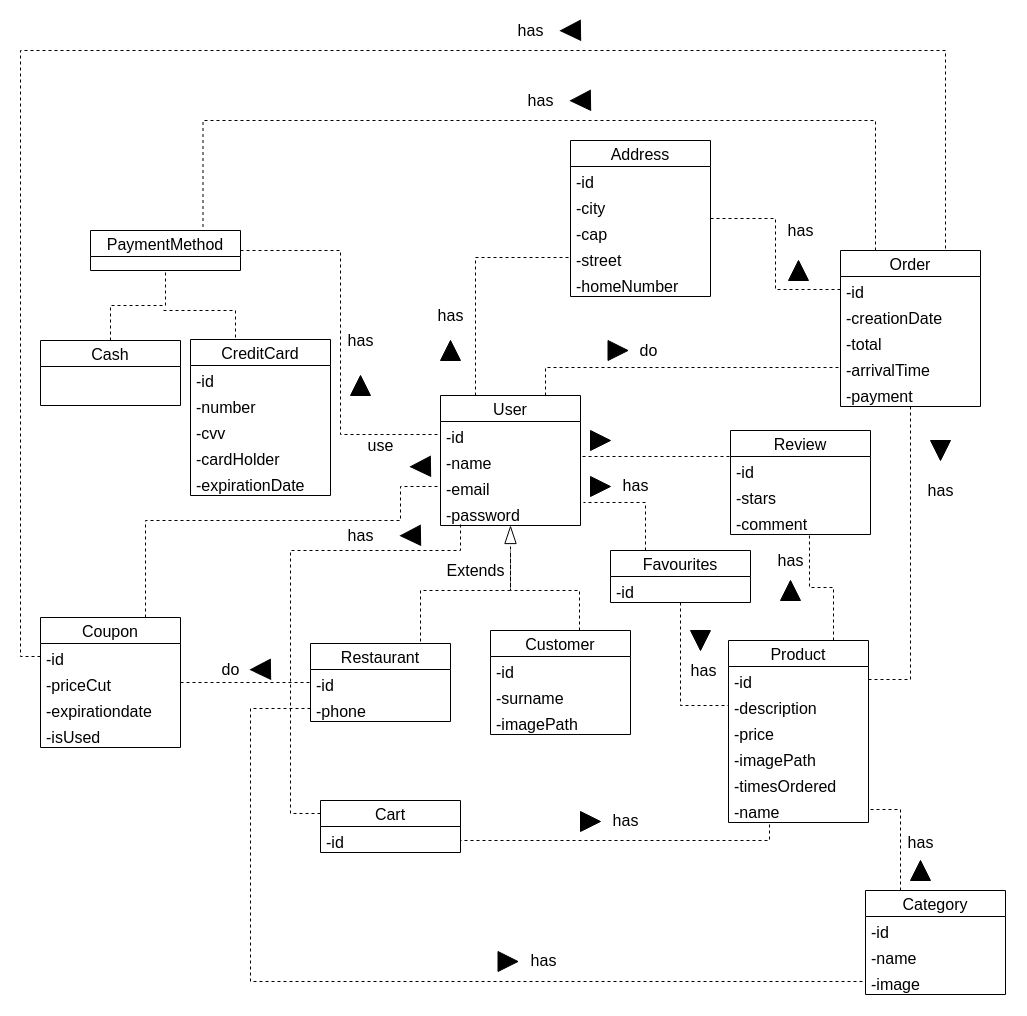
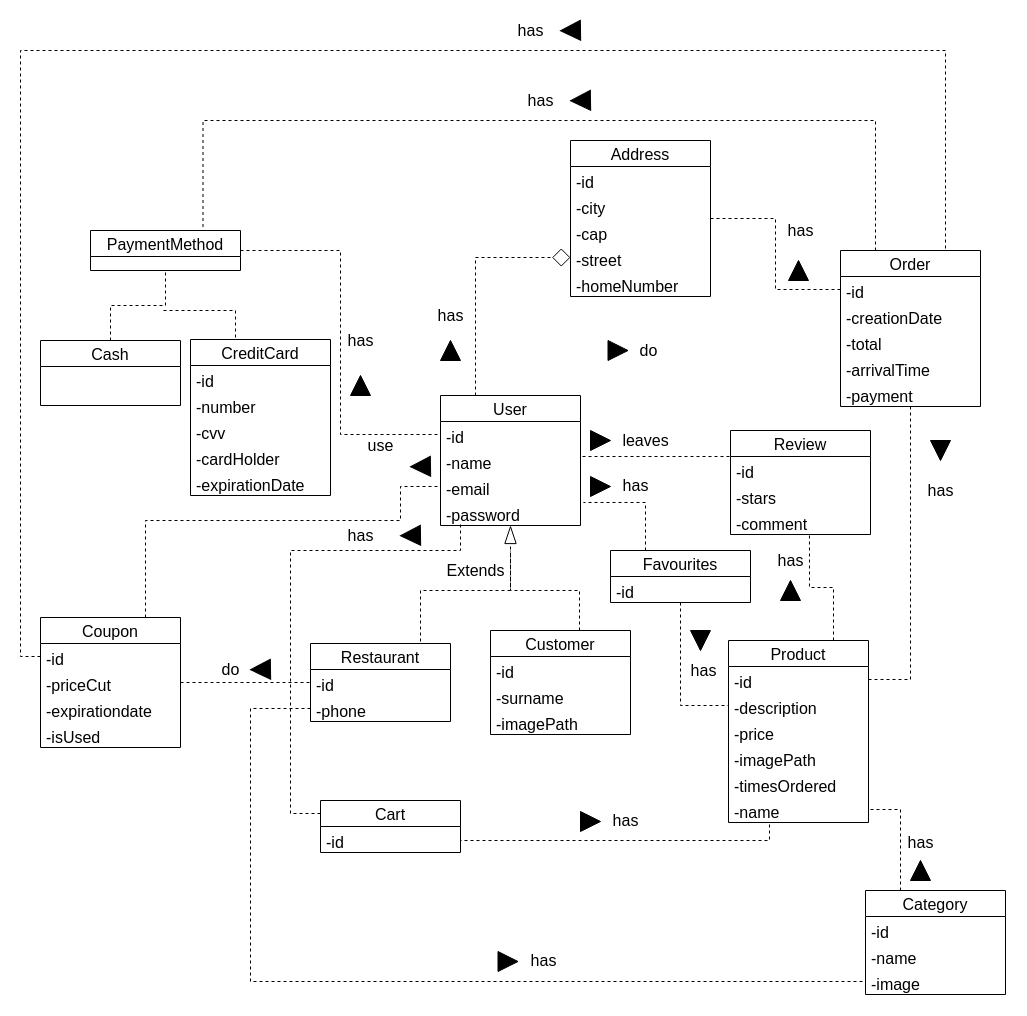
(560, 258) -> (551, 258)
(680, 368) -> none
none -> (646, 441)
